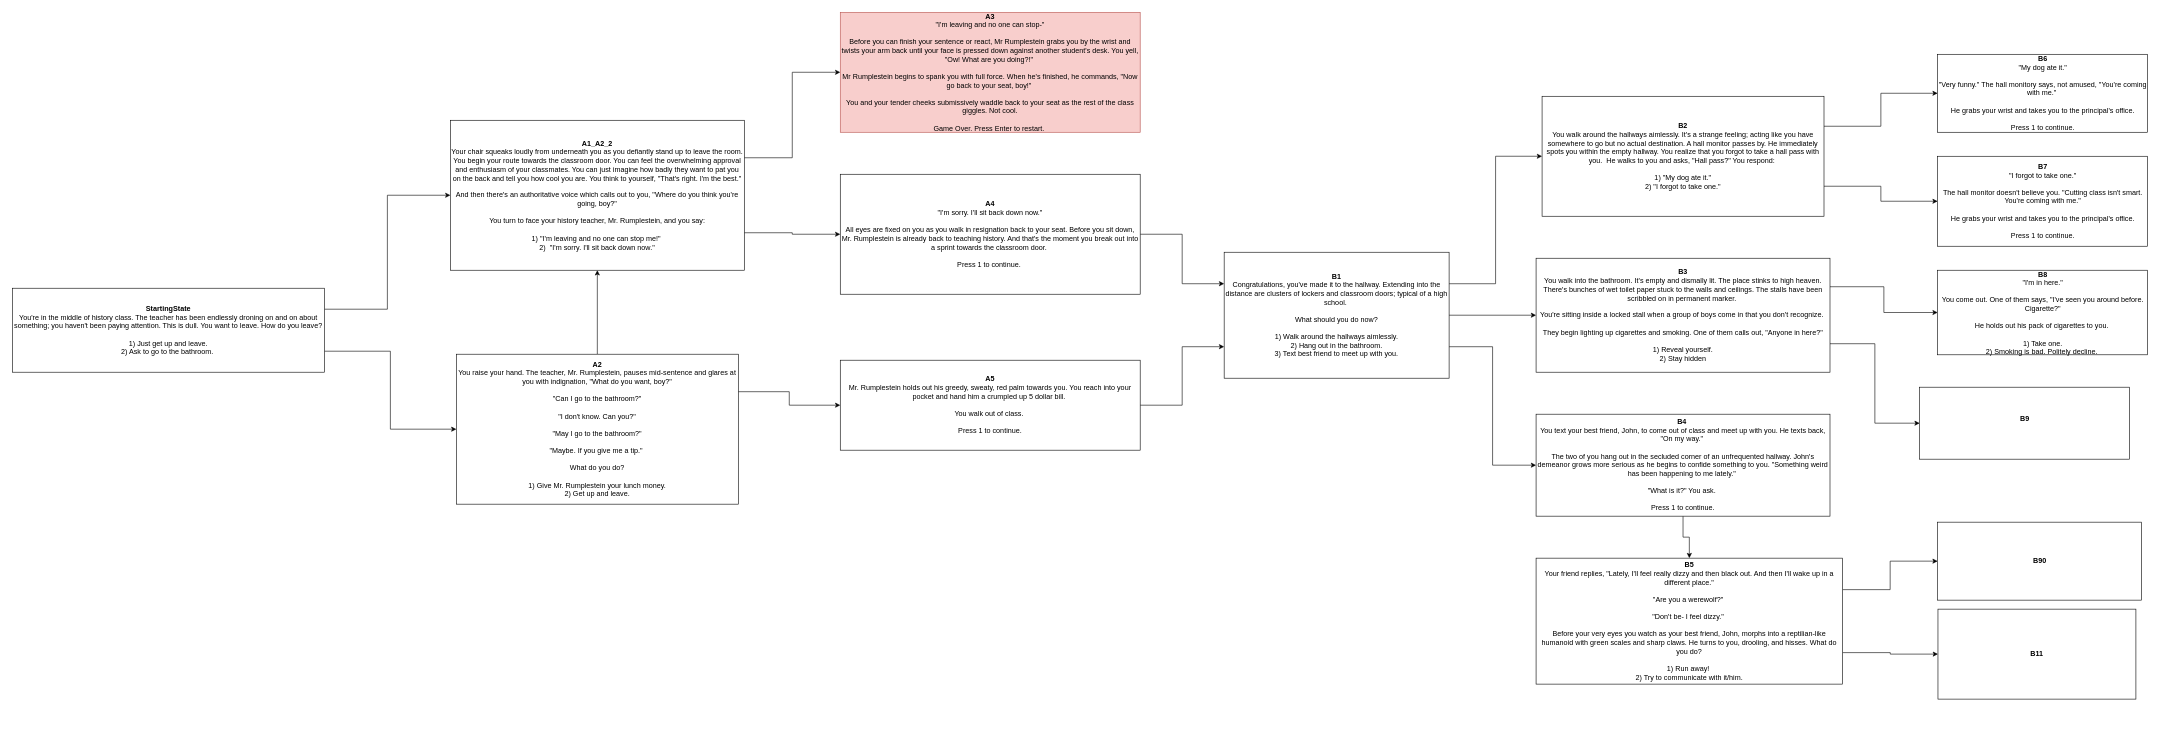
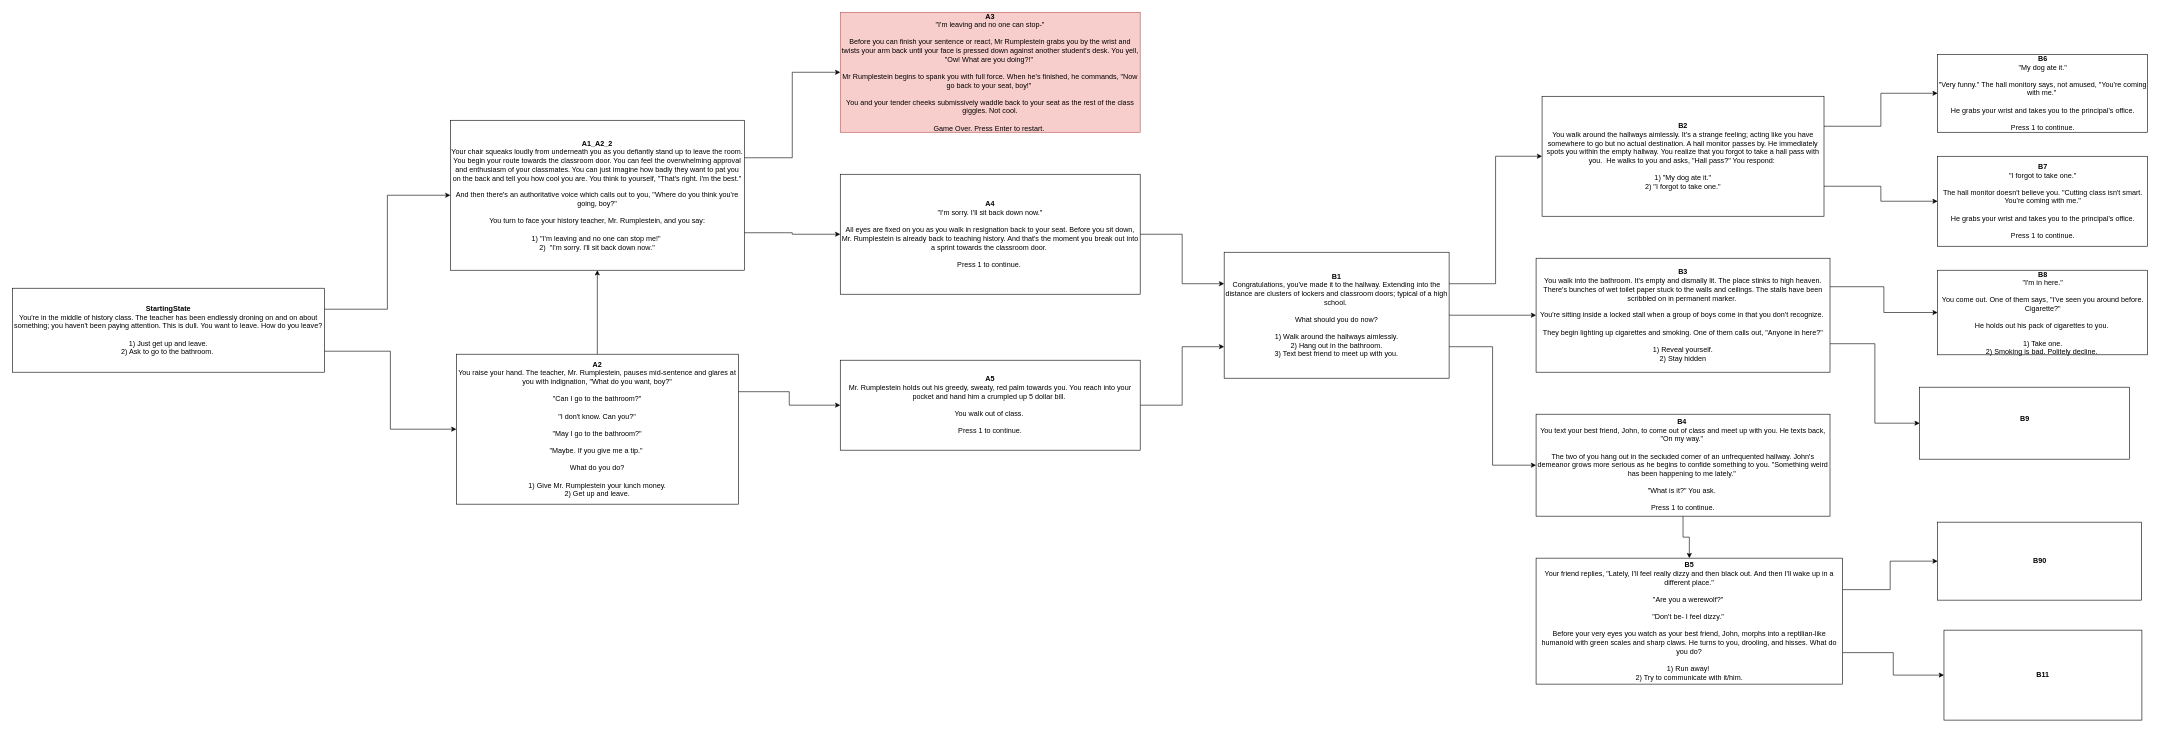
(2037, 654) -> (2043, 675)
